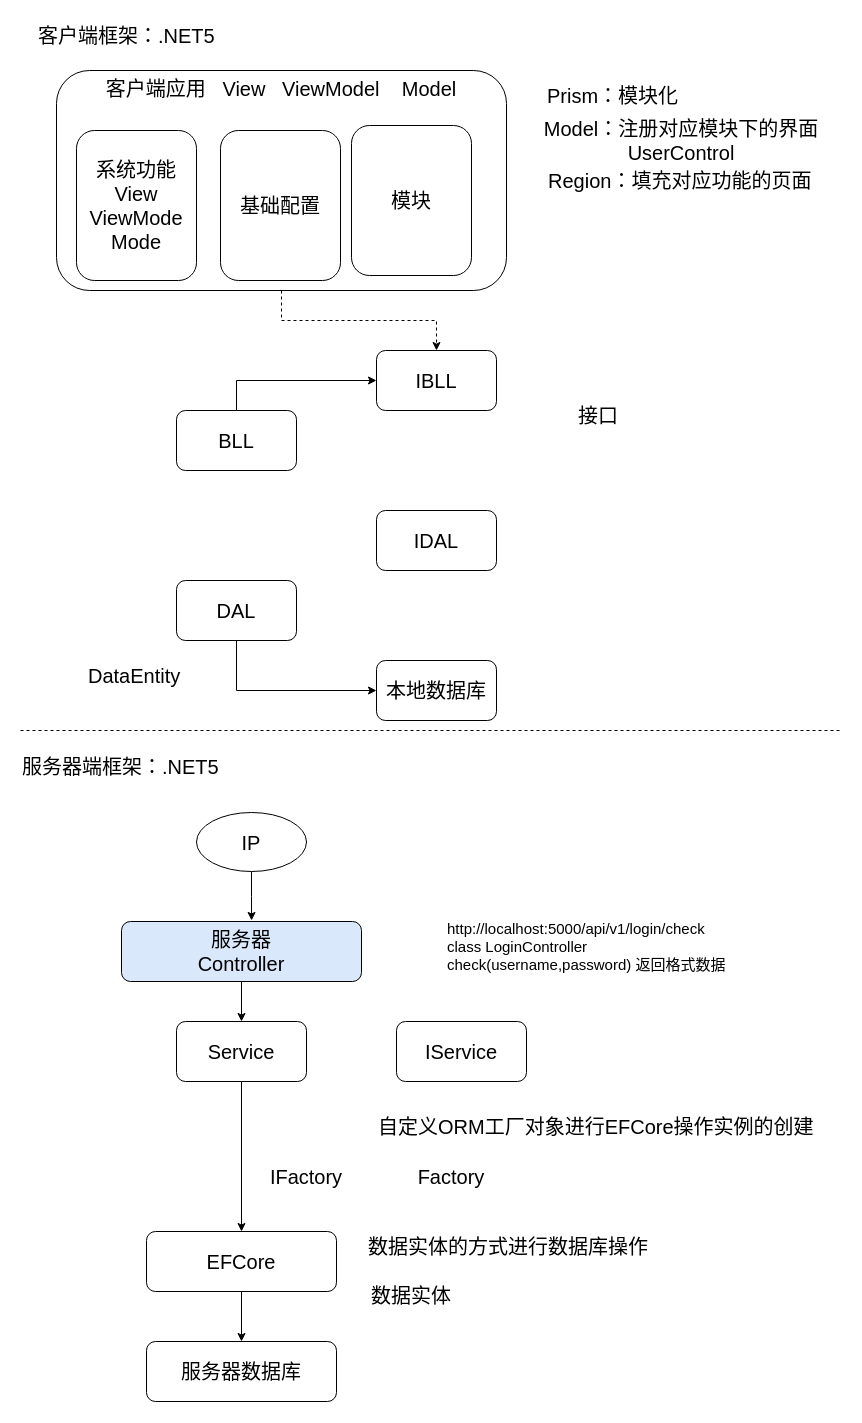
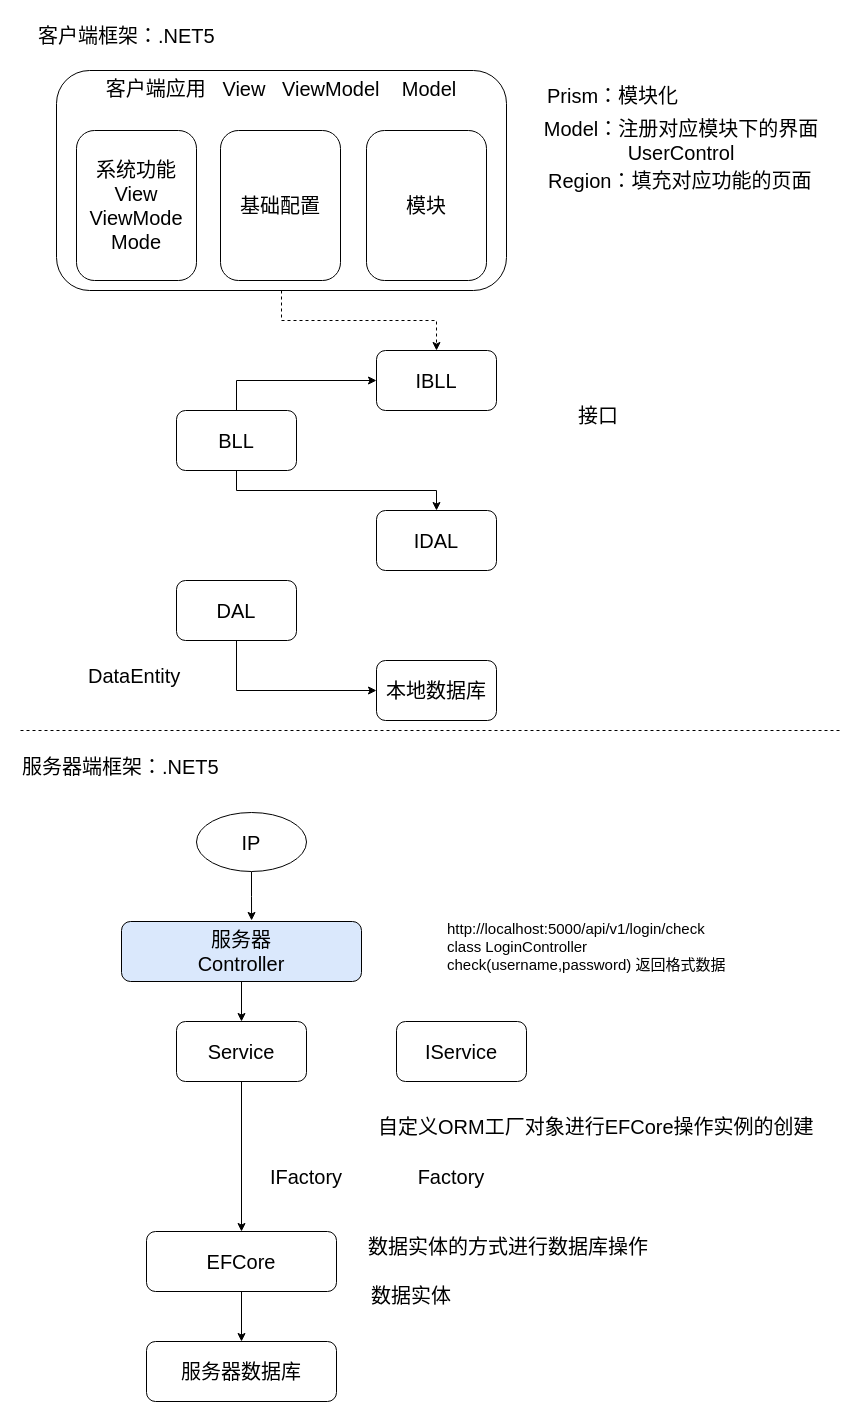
(412, 201) -> (427, 206)
none -> (333, 491)
